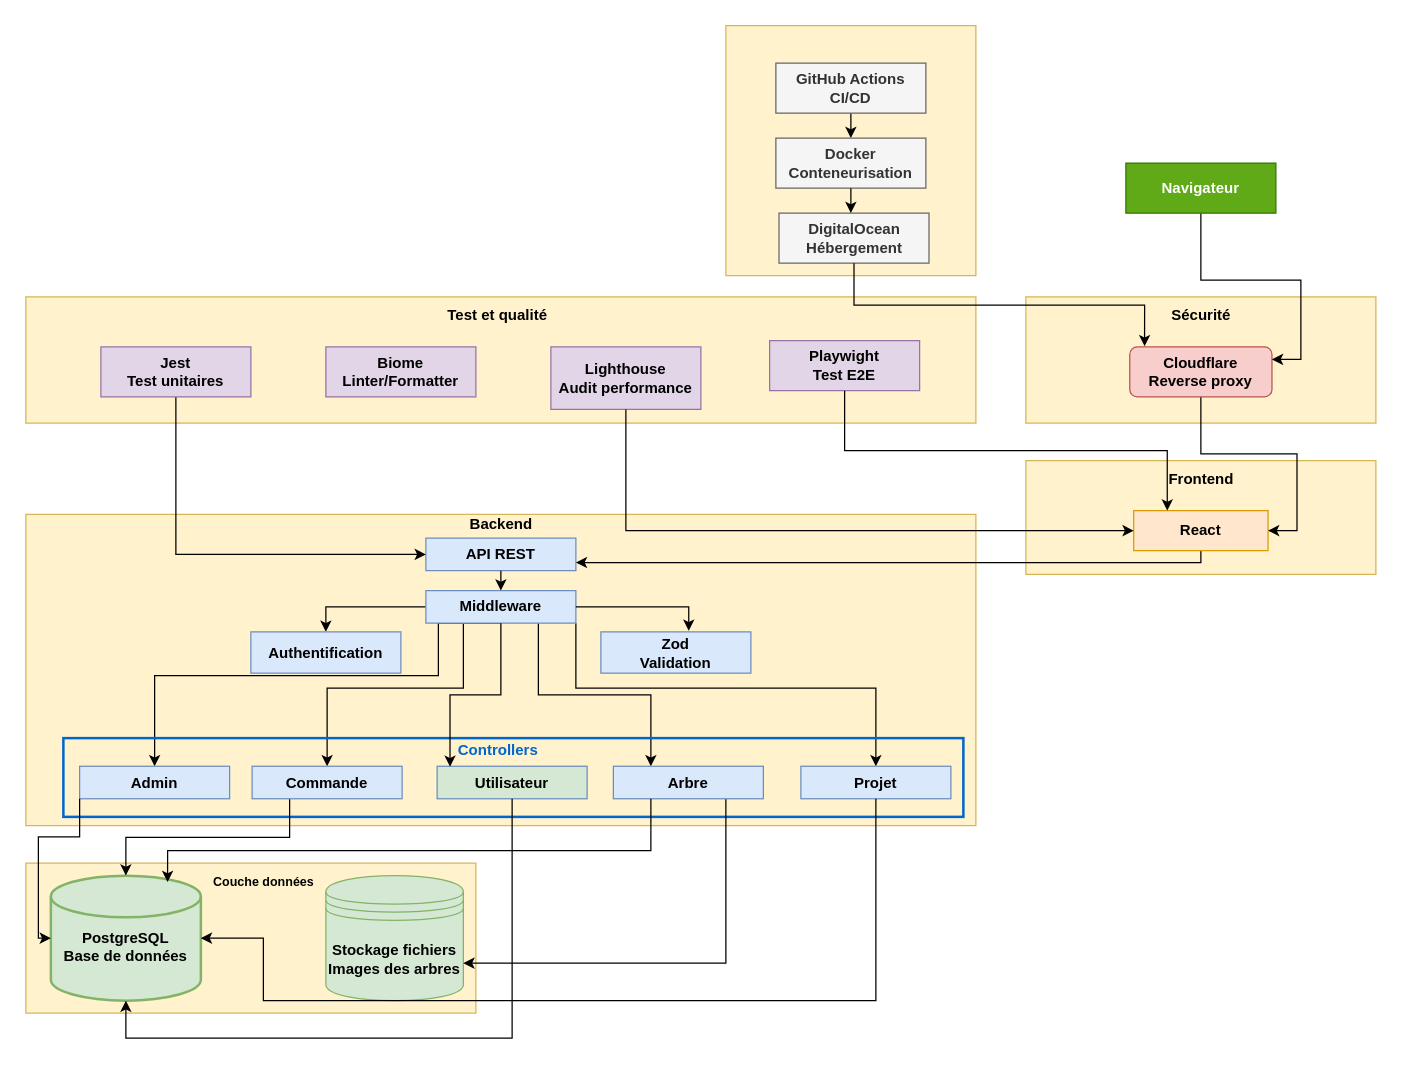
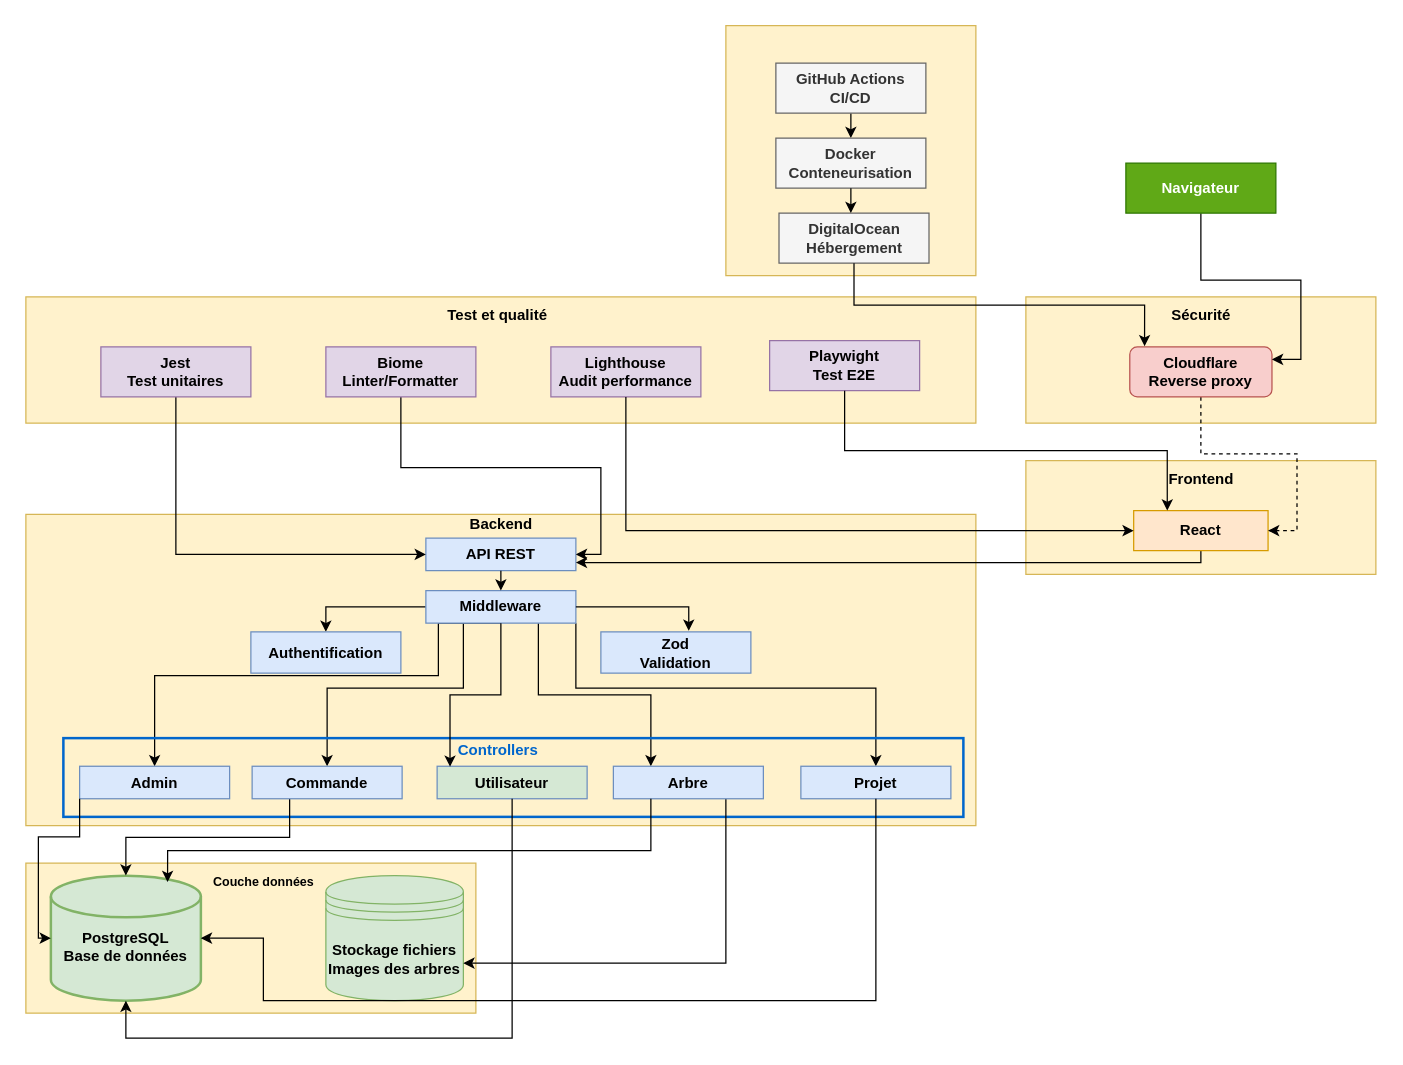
(626, 378) -> (626, 372)
(1269, 454) -> (1269, 454)
none -> (517, 468)
